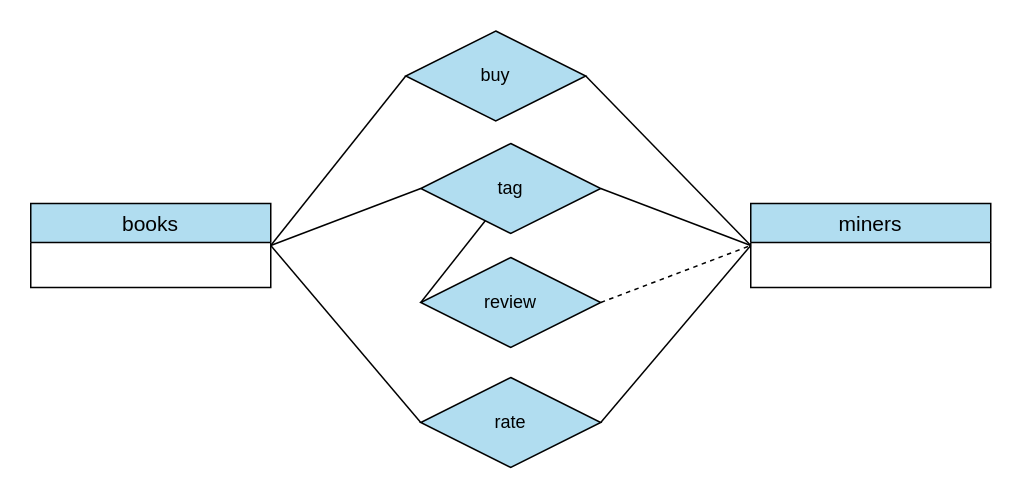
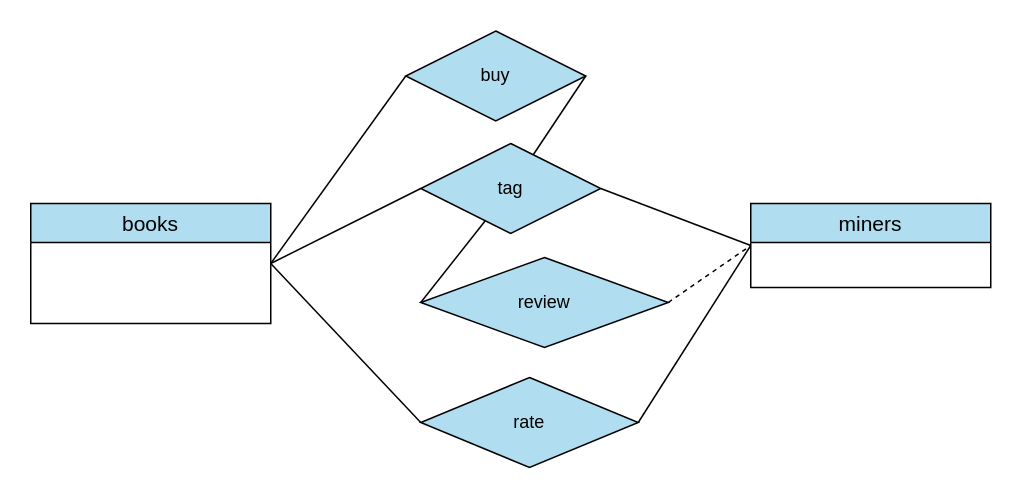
(667, 159) -> (560, 115)
(151, 245) -> (151, 263)
(511, 302) -> (545, 302)
(511, 422) -> (530, 422)
